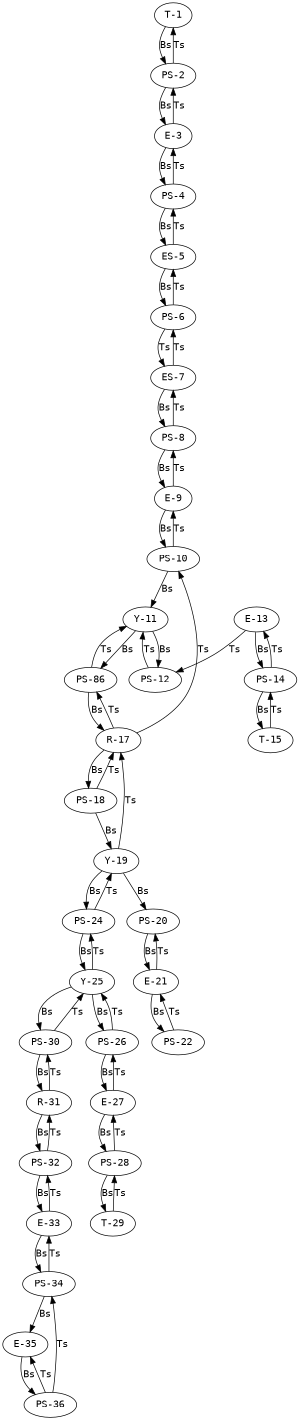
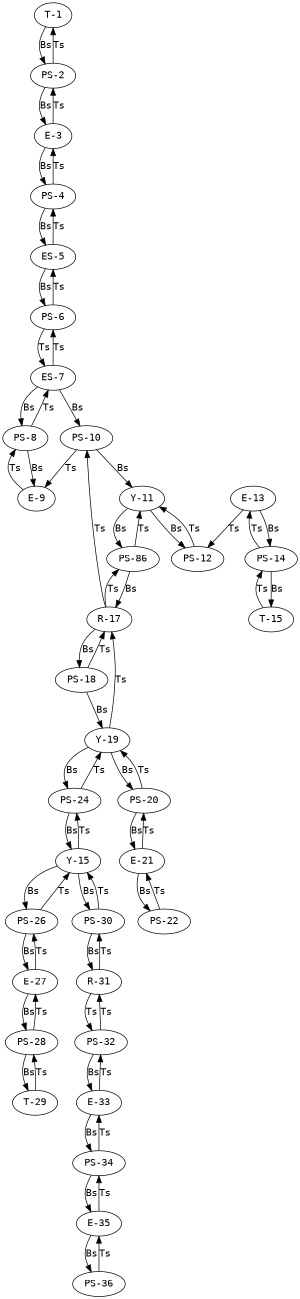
(160, 525) -> (68, 405)
none -> (136, 770)
(92, 982) -> (78, 861)
(43, 1133) -> (92, 1012)
(56, 1348) -> (99, 1197)
